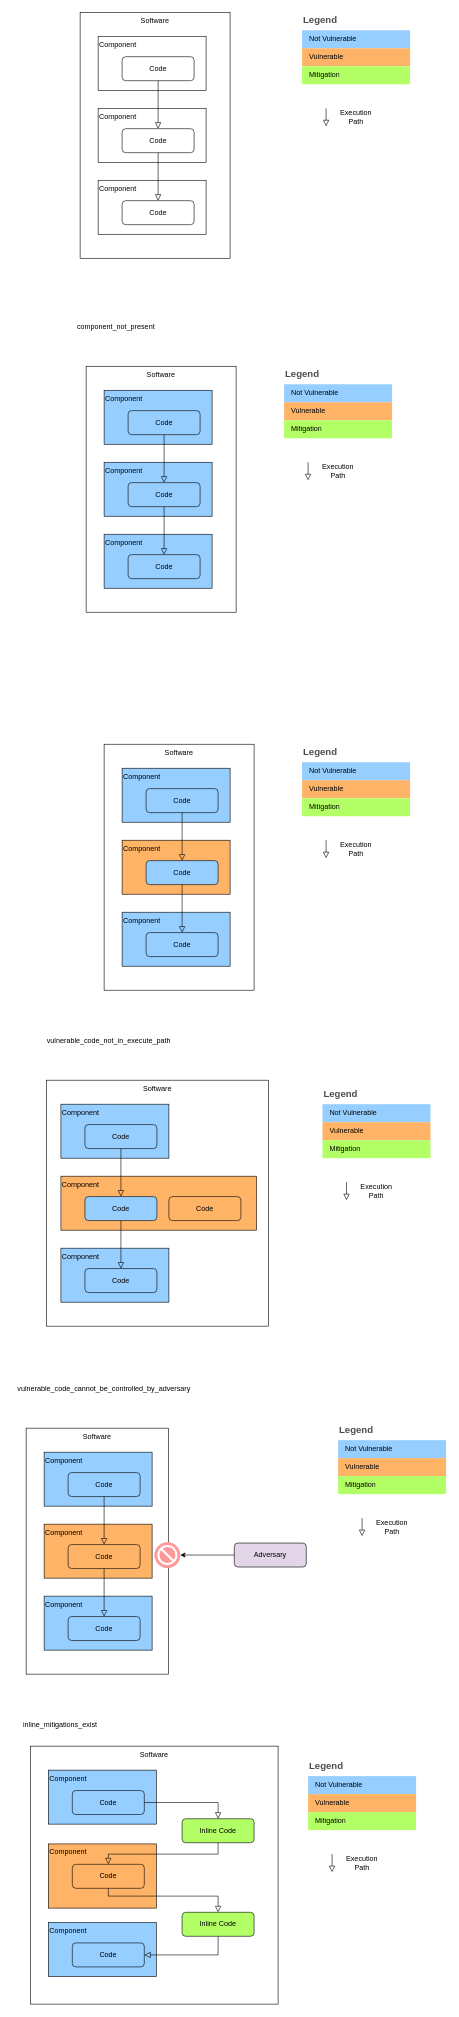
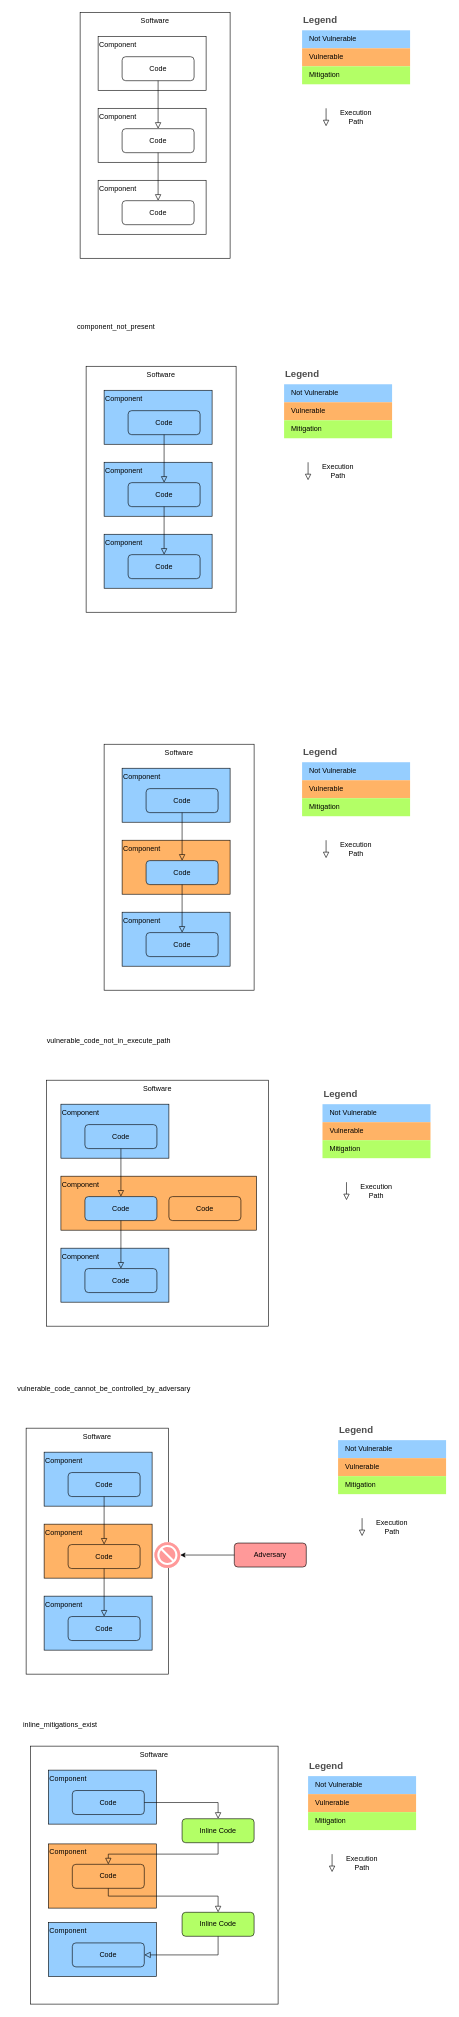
(270, 1555) -> (270, 1555)
